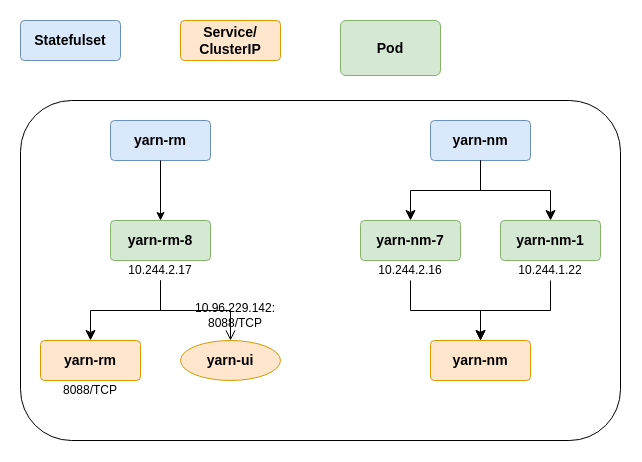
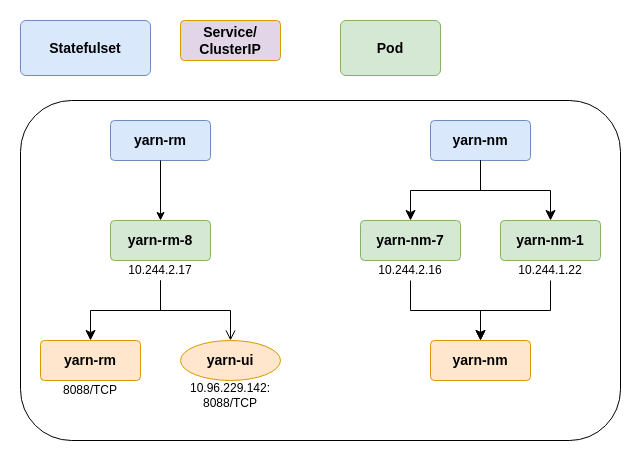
(71, 41) -> (86, 48)
(231, 41) -> (231, 41)
(236, 316) -> (231, 396)
